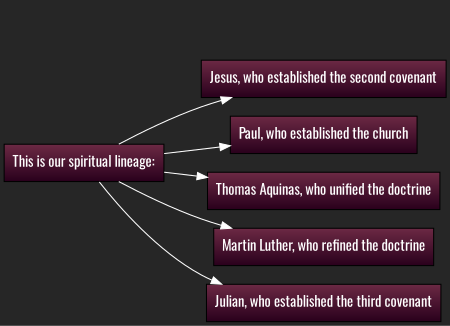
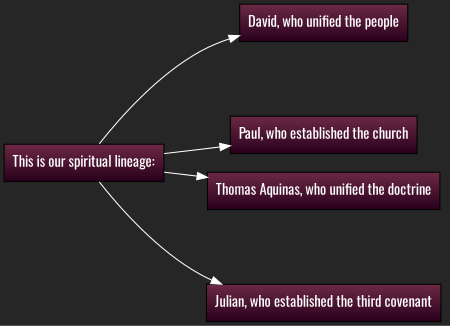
none -> (324, 23)
(324, 79) -> none
(324, 247) -> none
